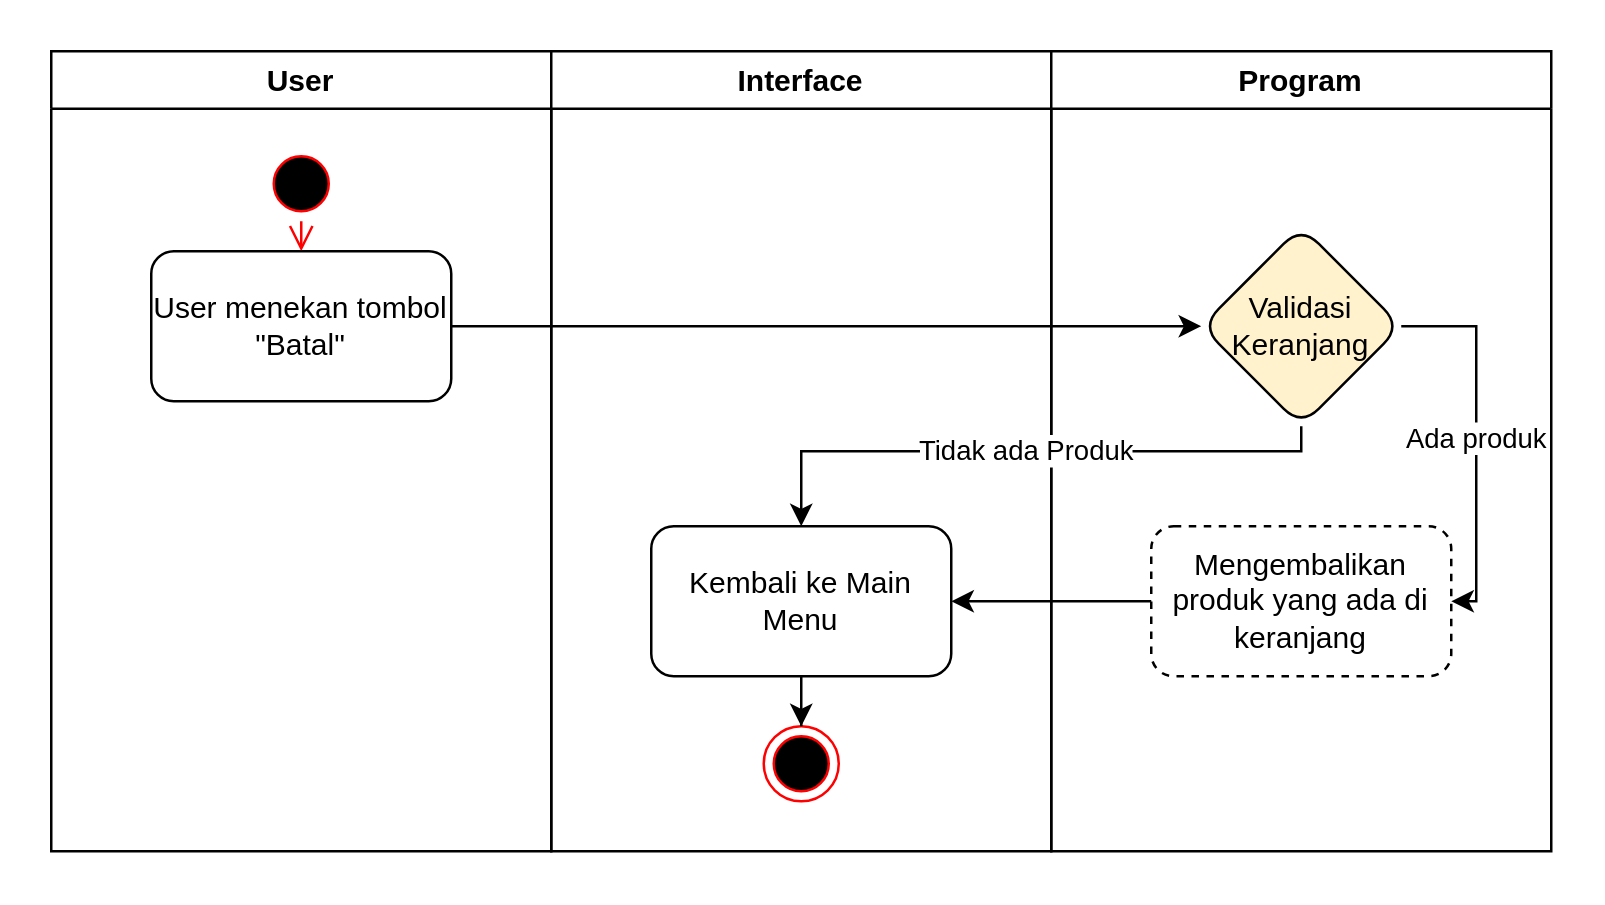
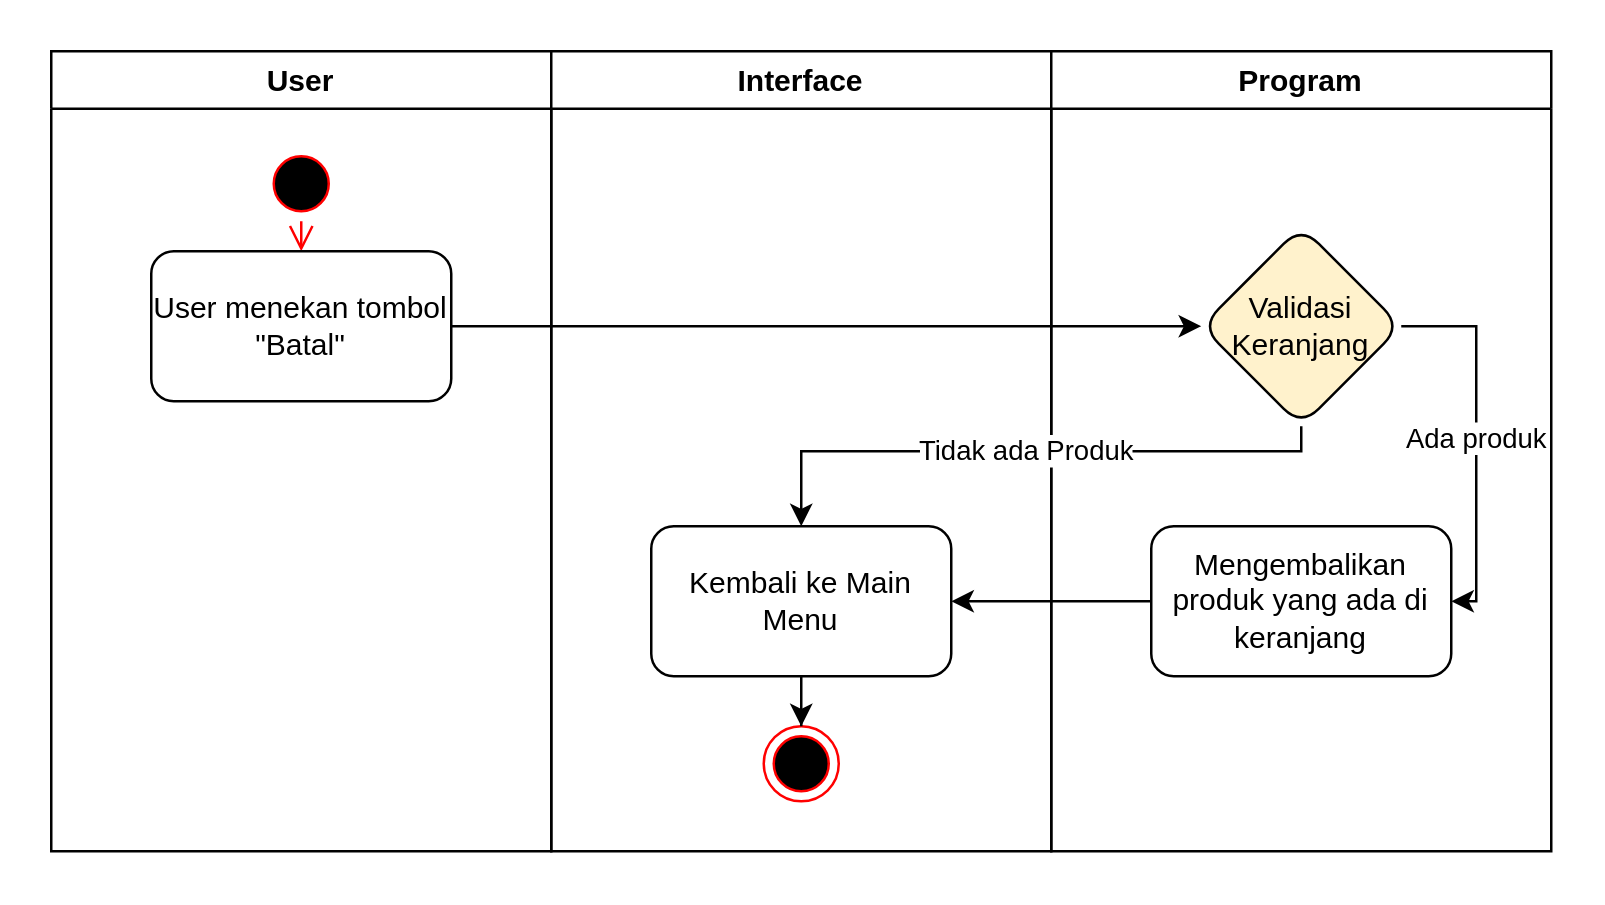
(1301, 601) -> (1301, 601)
